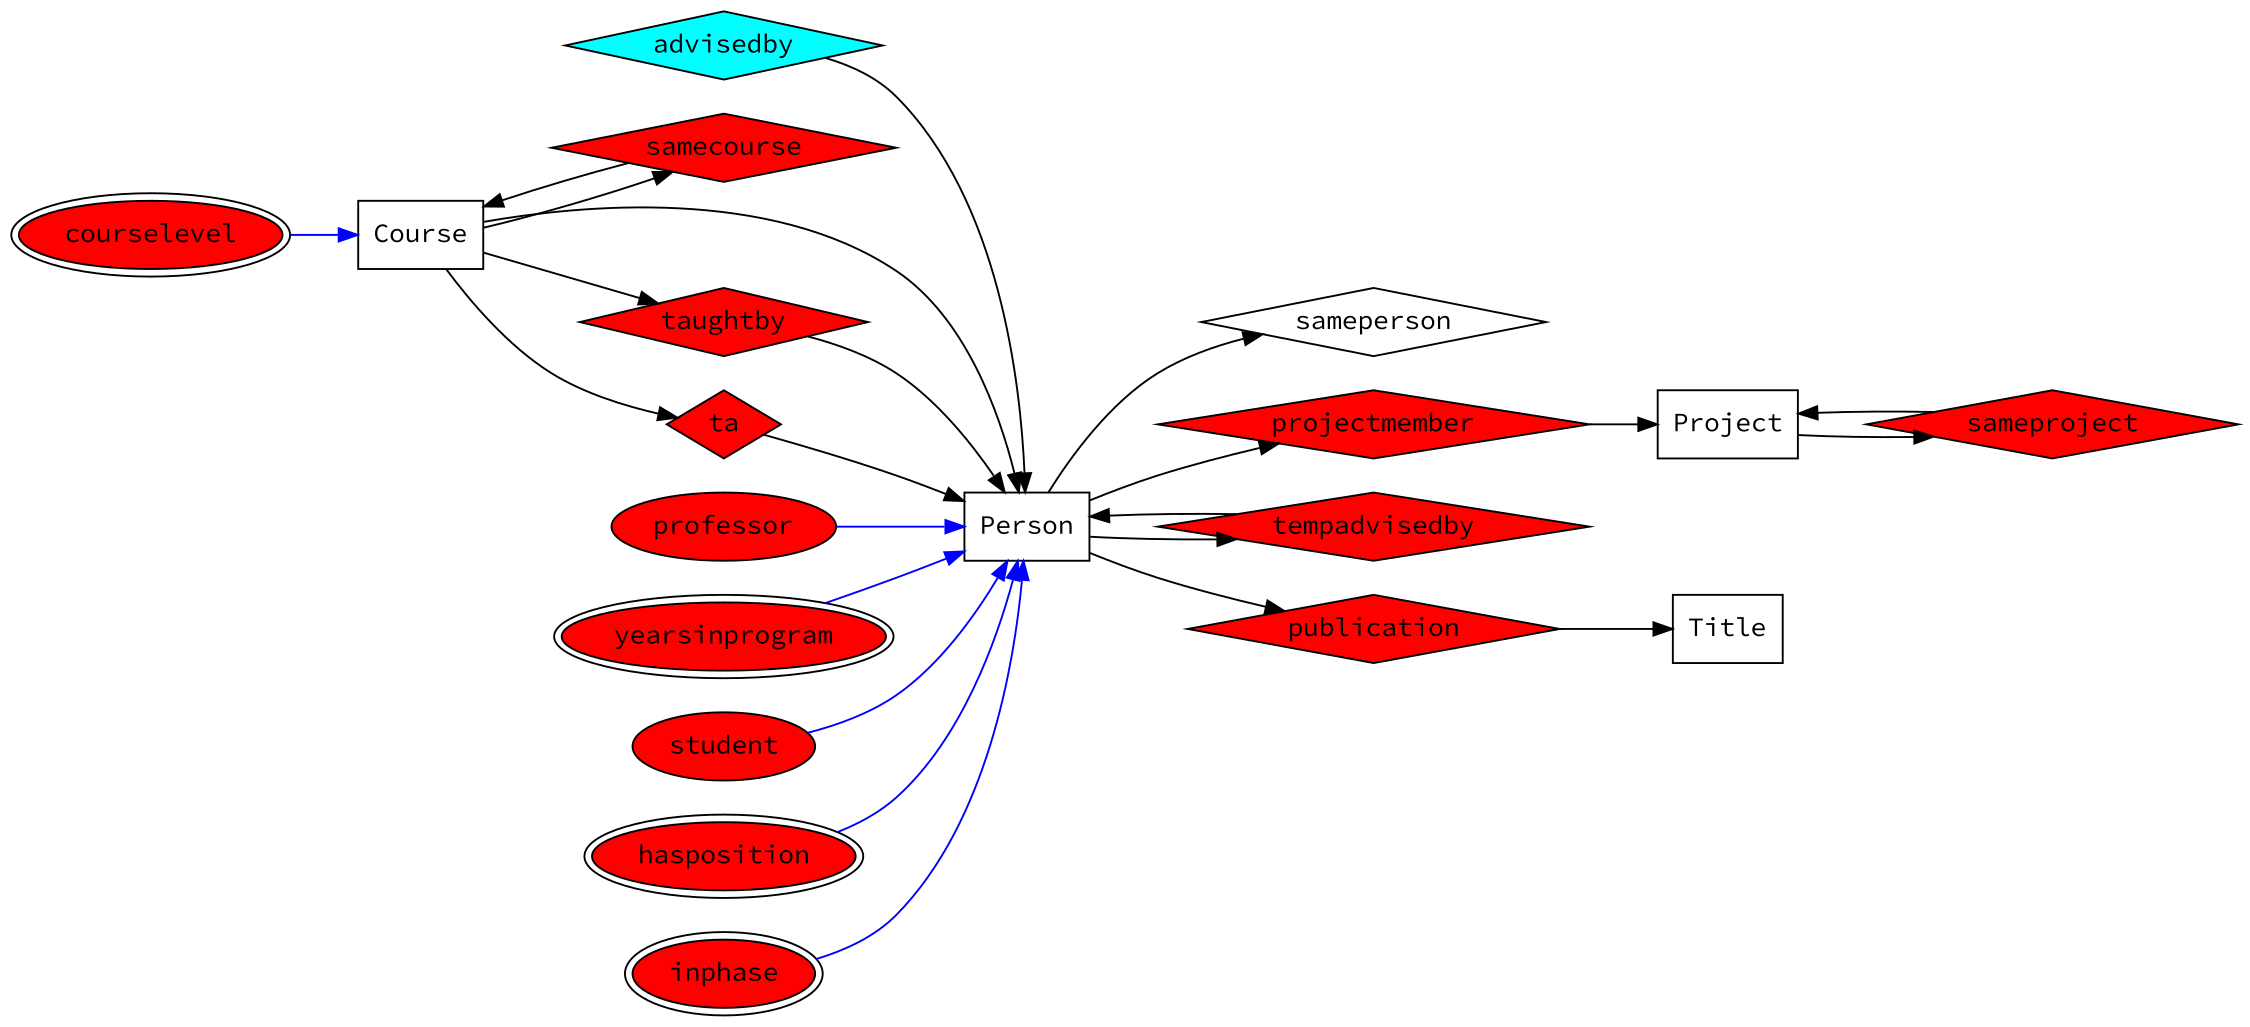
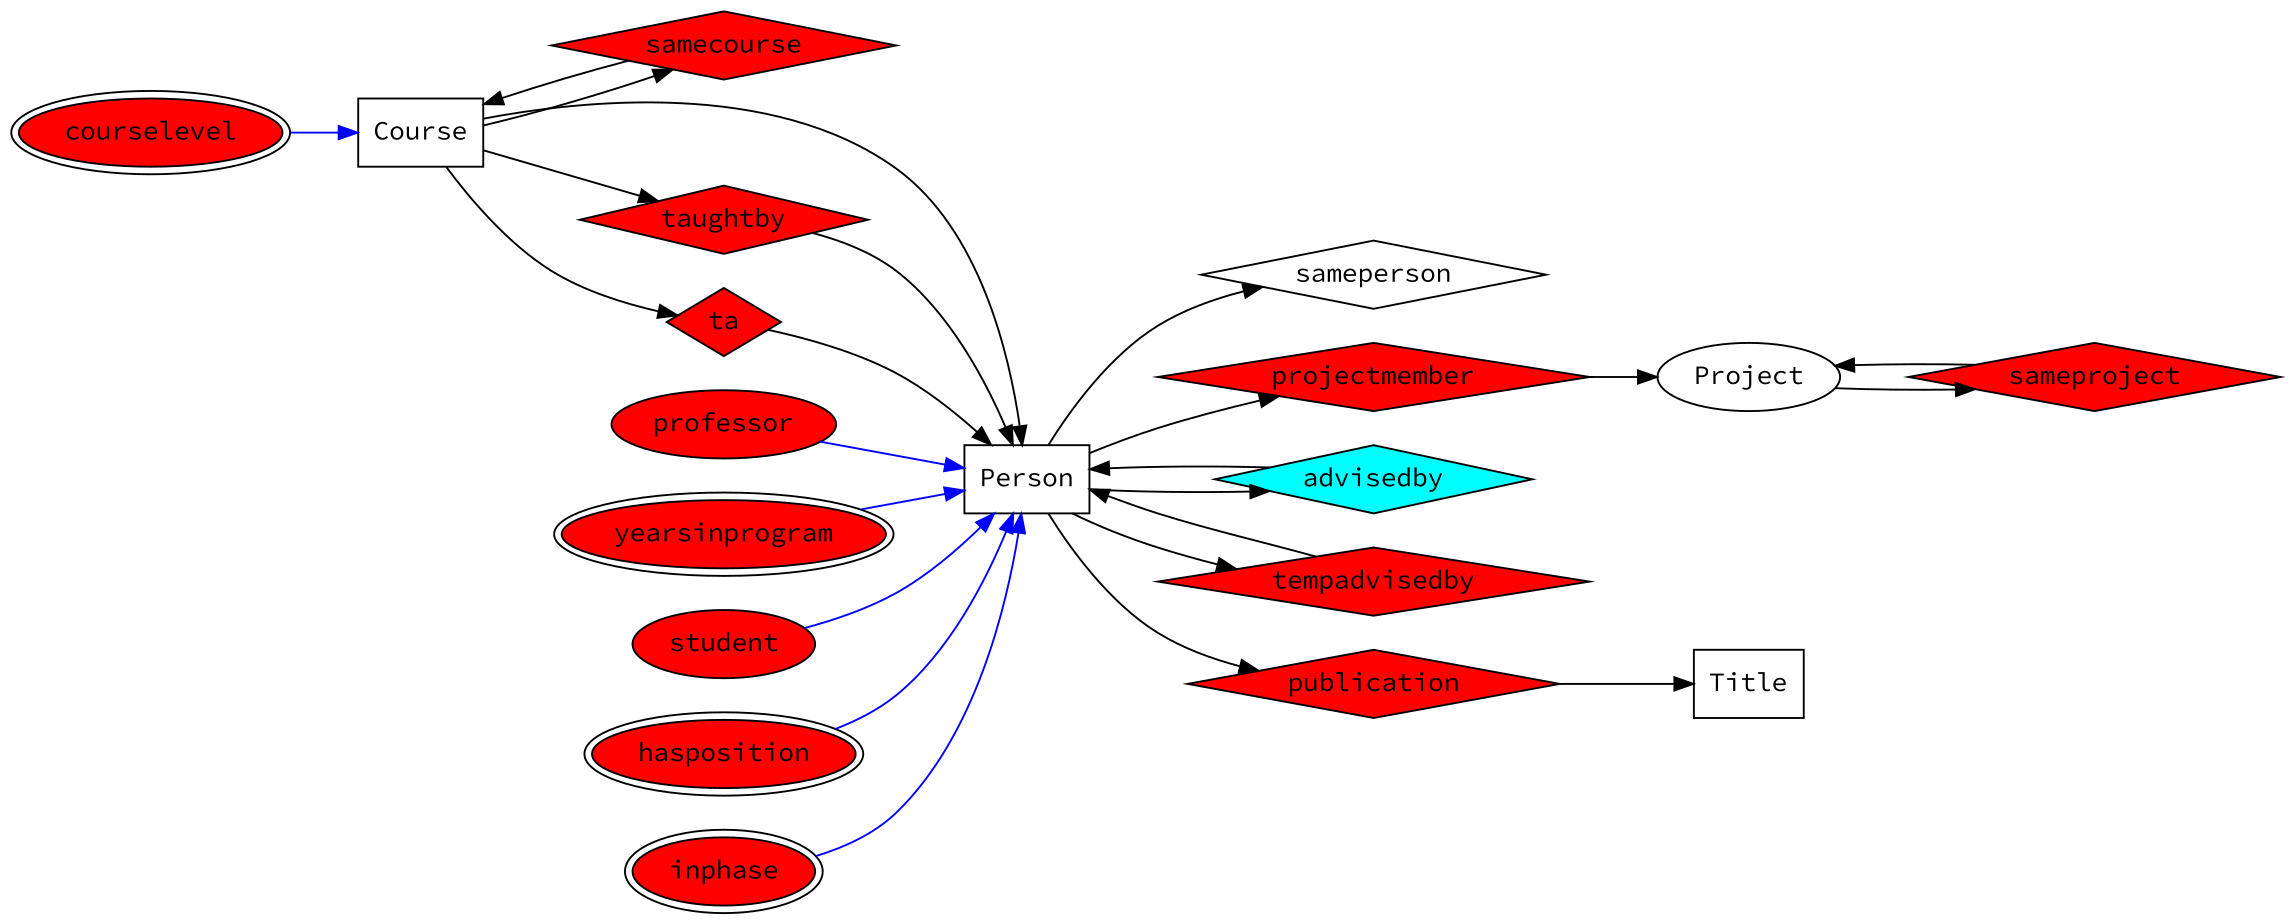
(1728, 424) -> (1749, 377)
none -> (1170, 492)
